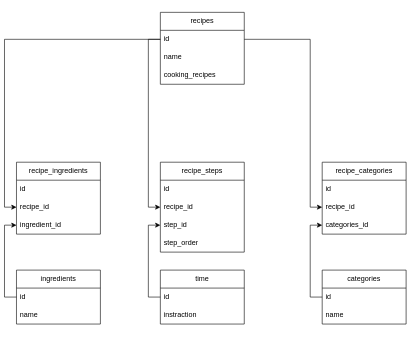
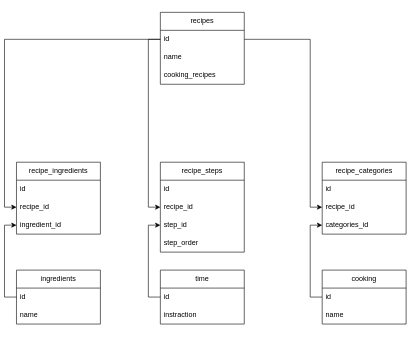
(365, 279) -> (365, 279)
